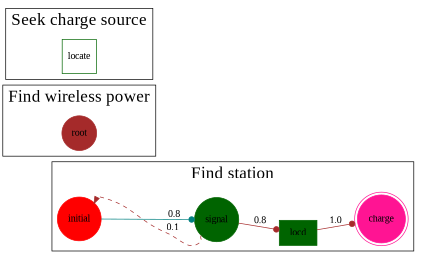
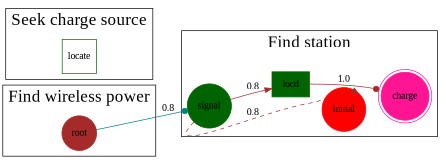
(152, 219) -> (139, 121)
(256, 226) -> (248, 95)
(174, 228) -> (252, 113)
